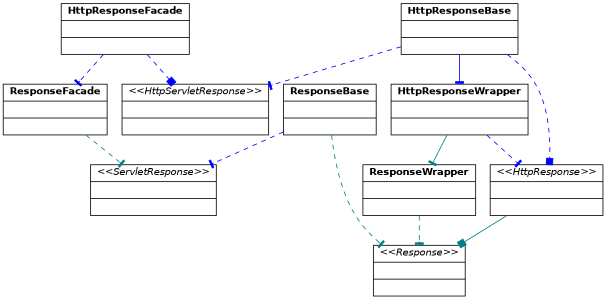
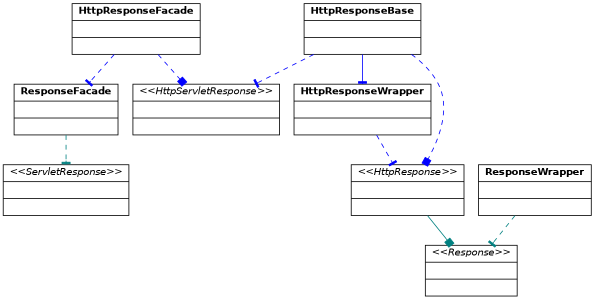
(330, 110) -> none
(440, 148) -> none
